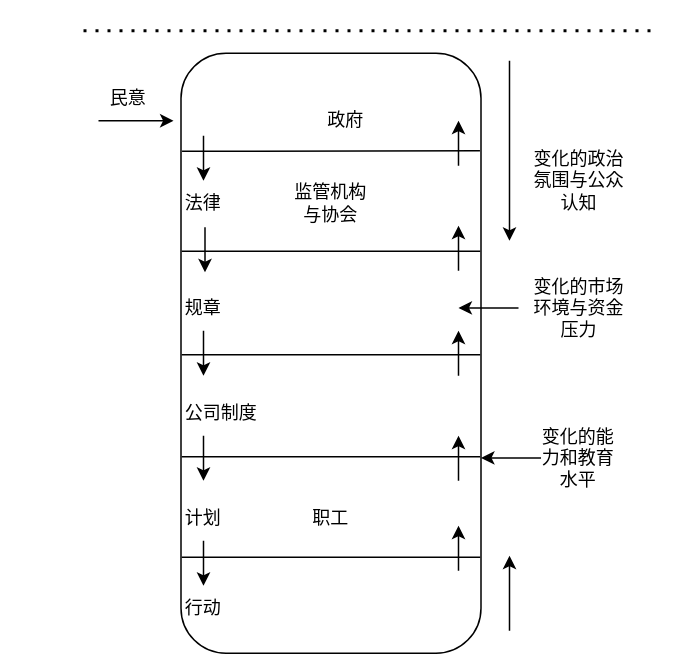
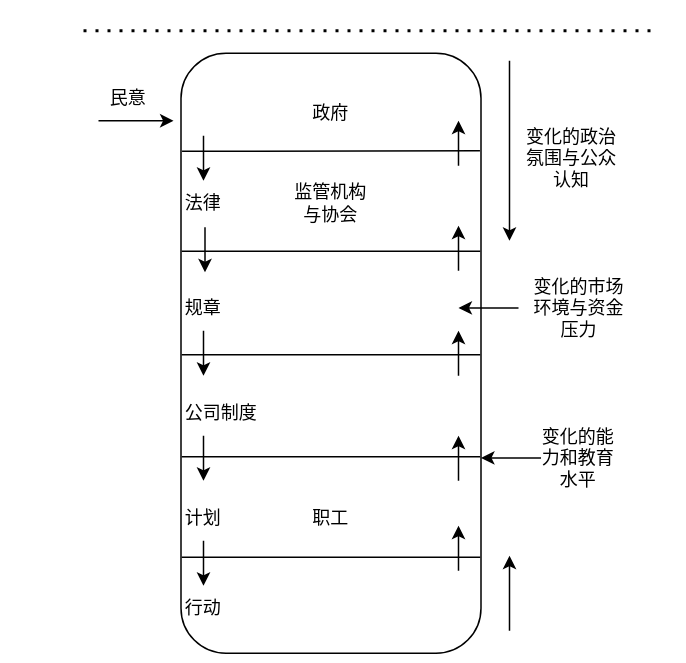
(346, 121) -> (331, 113)
(578, 181) -> (571, 158)
